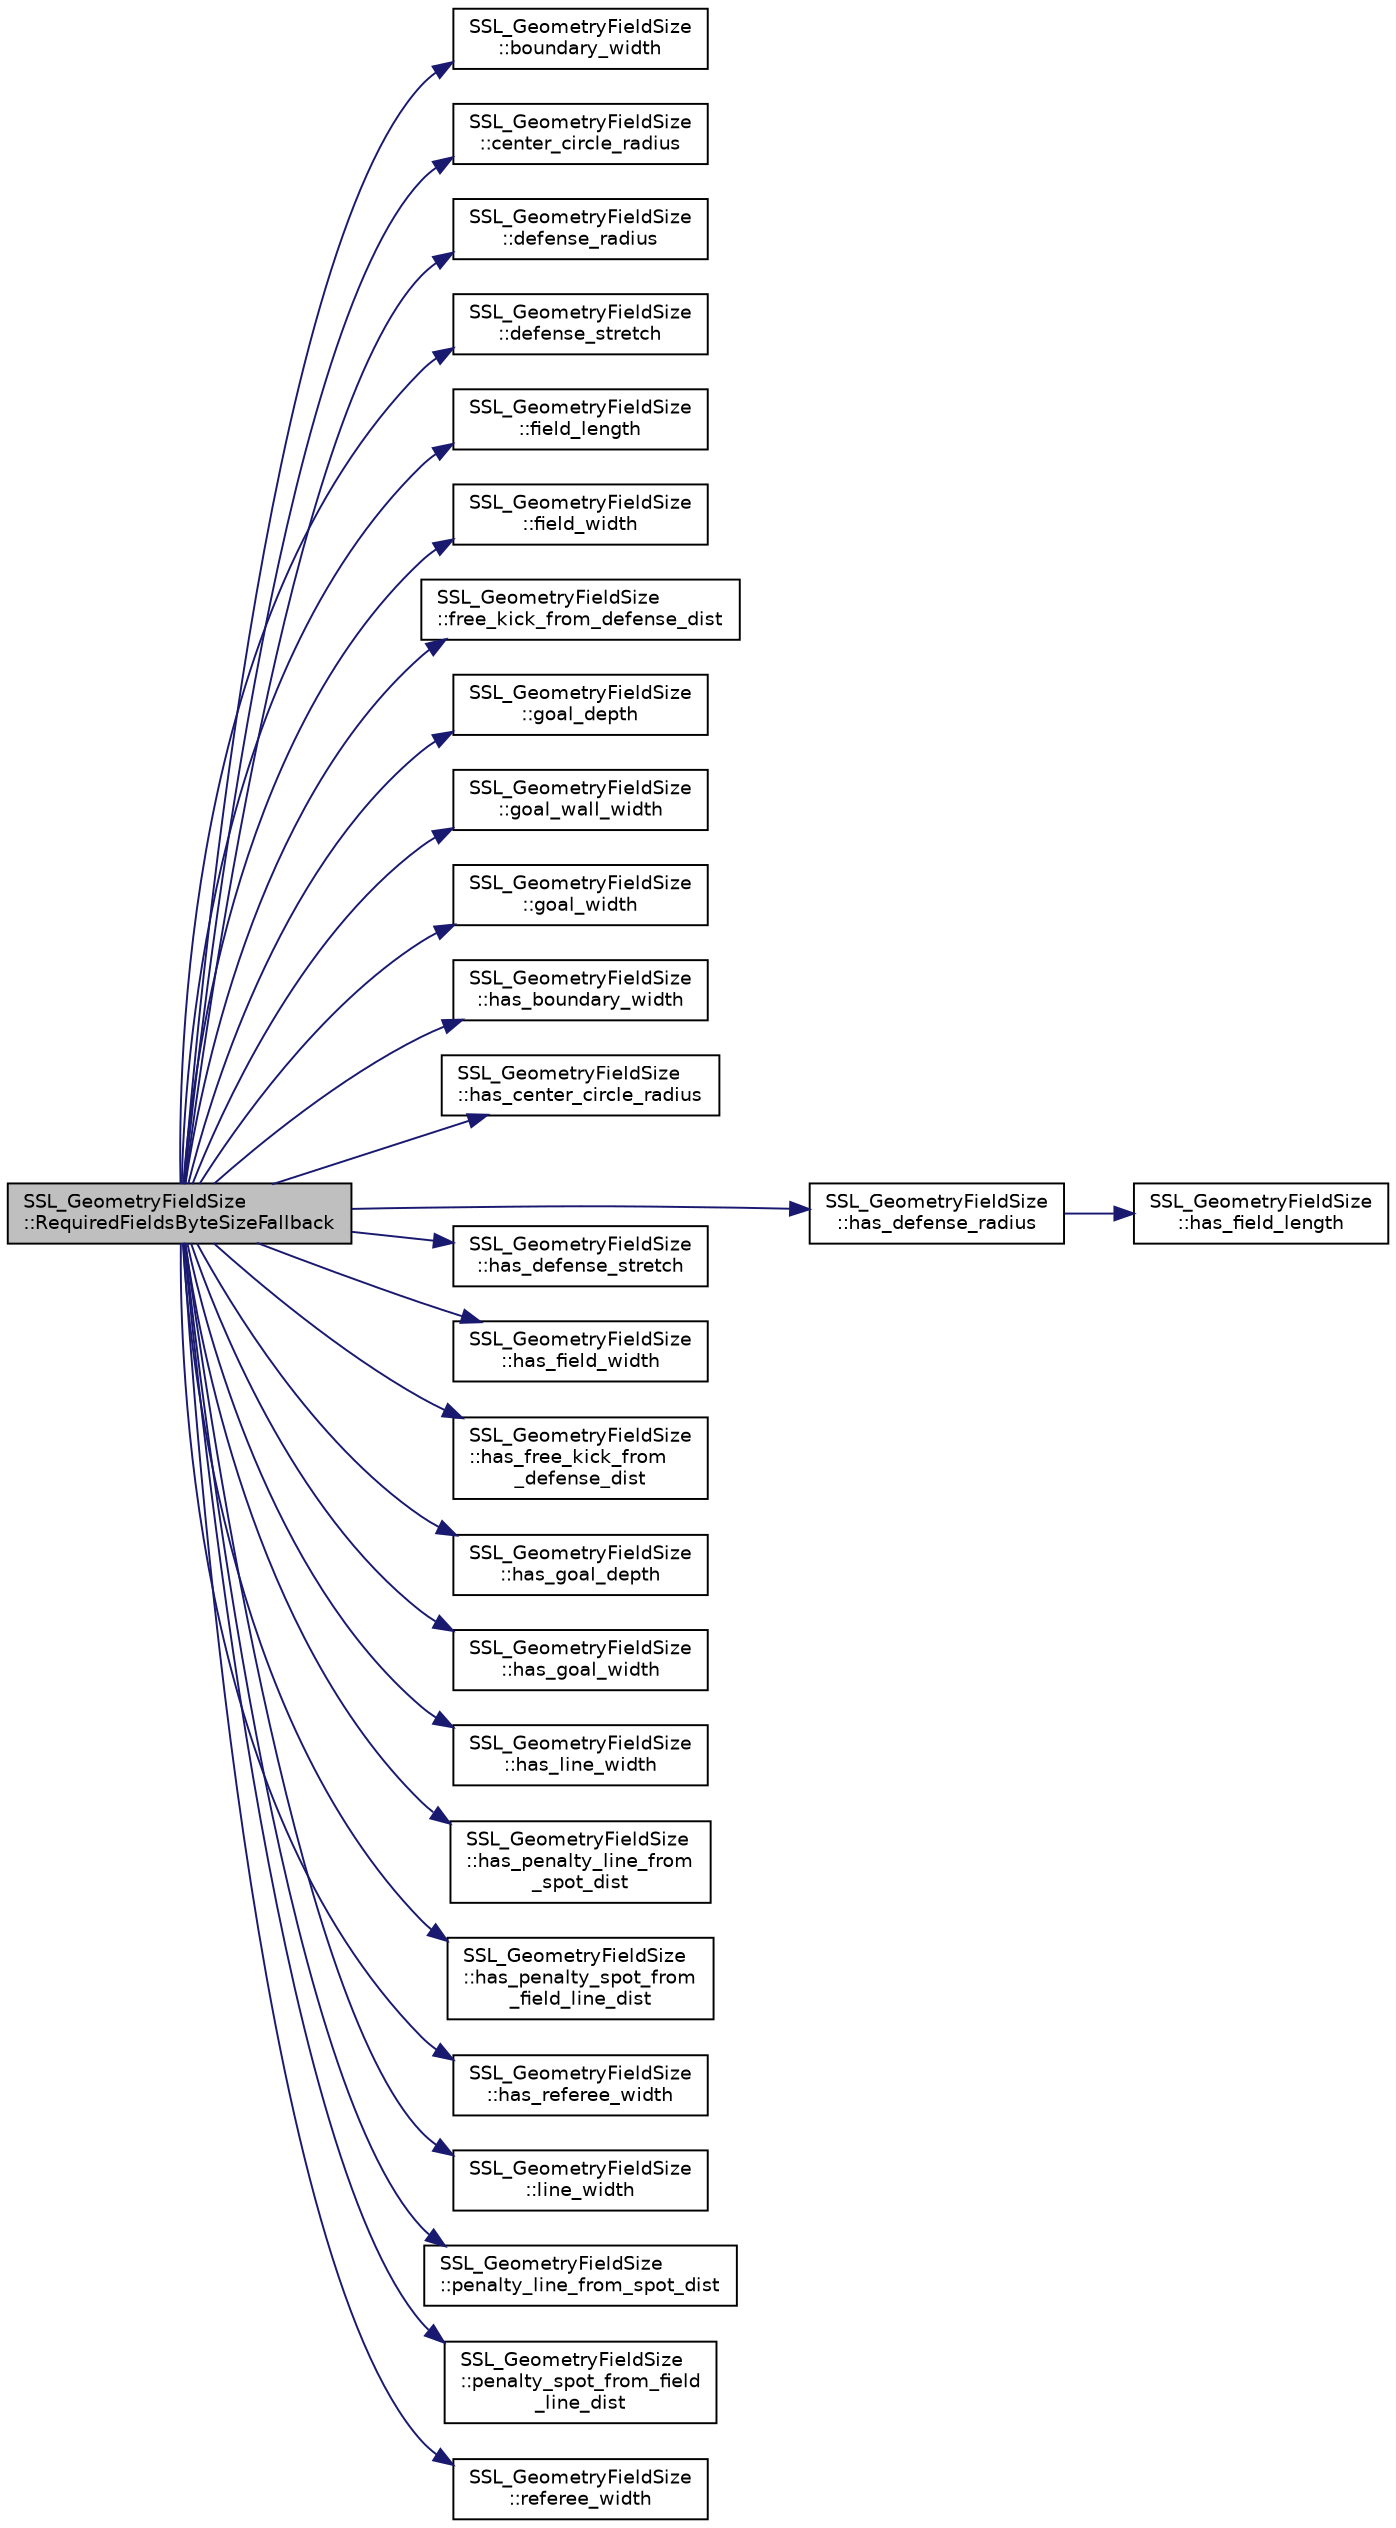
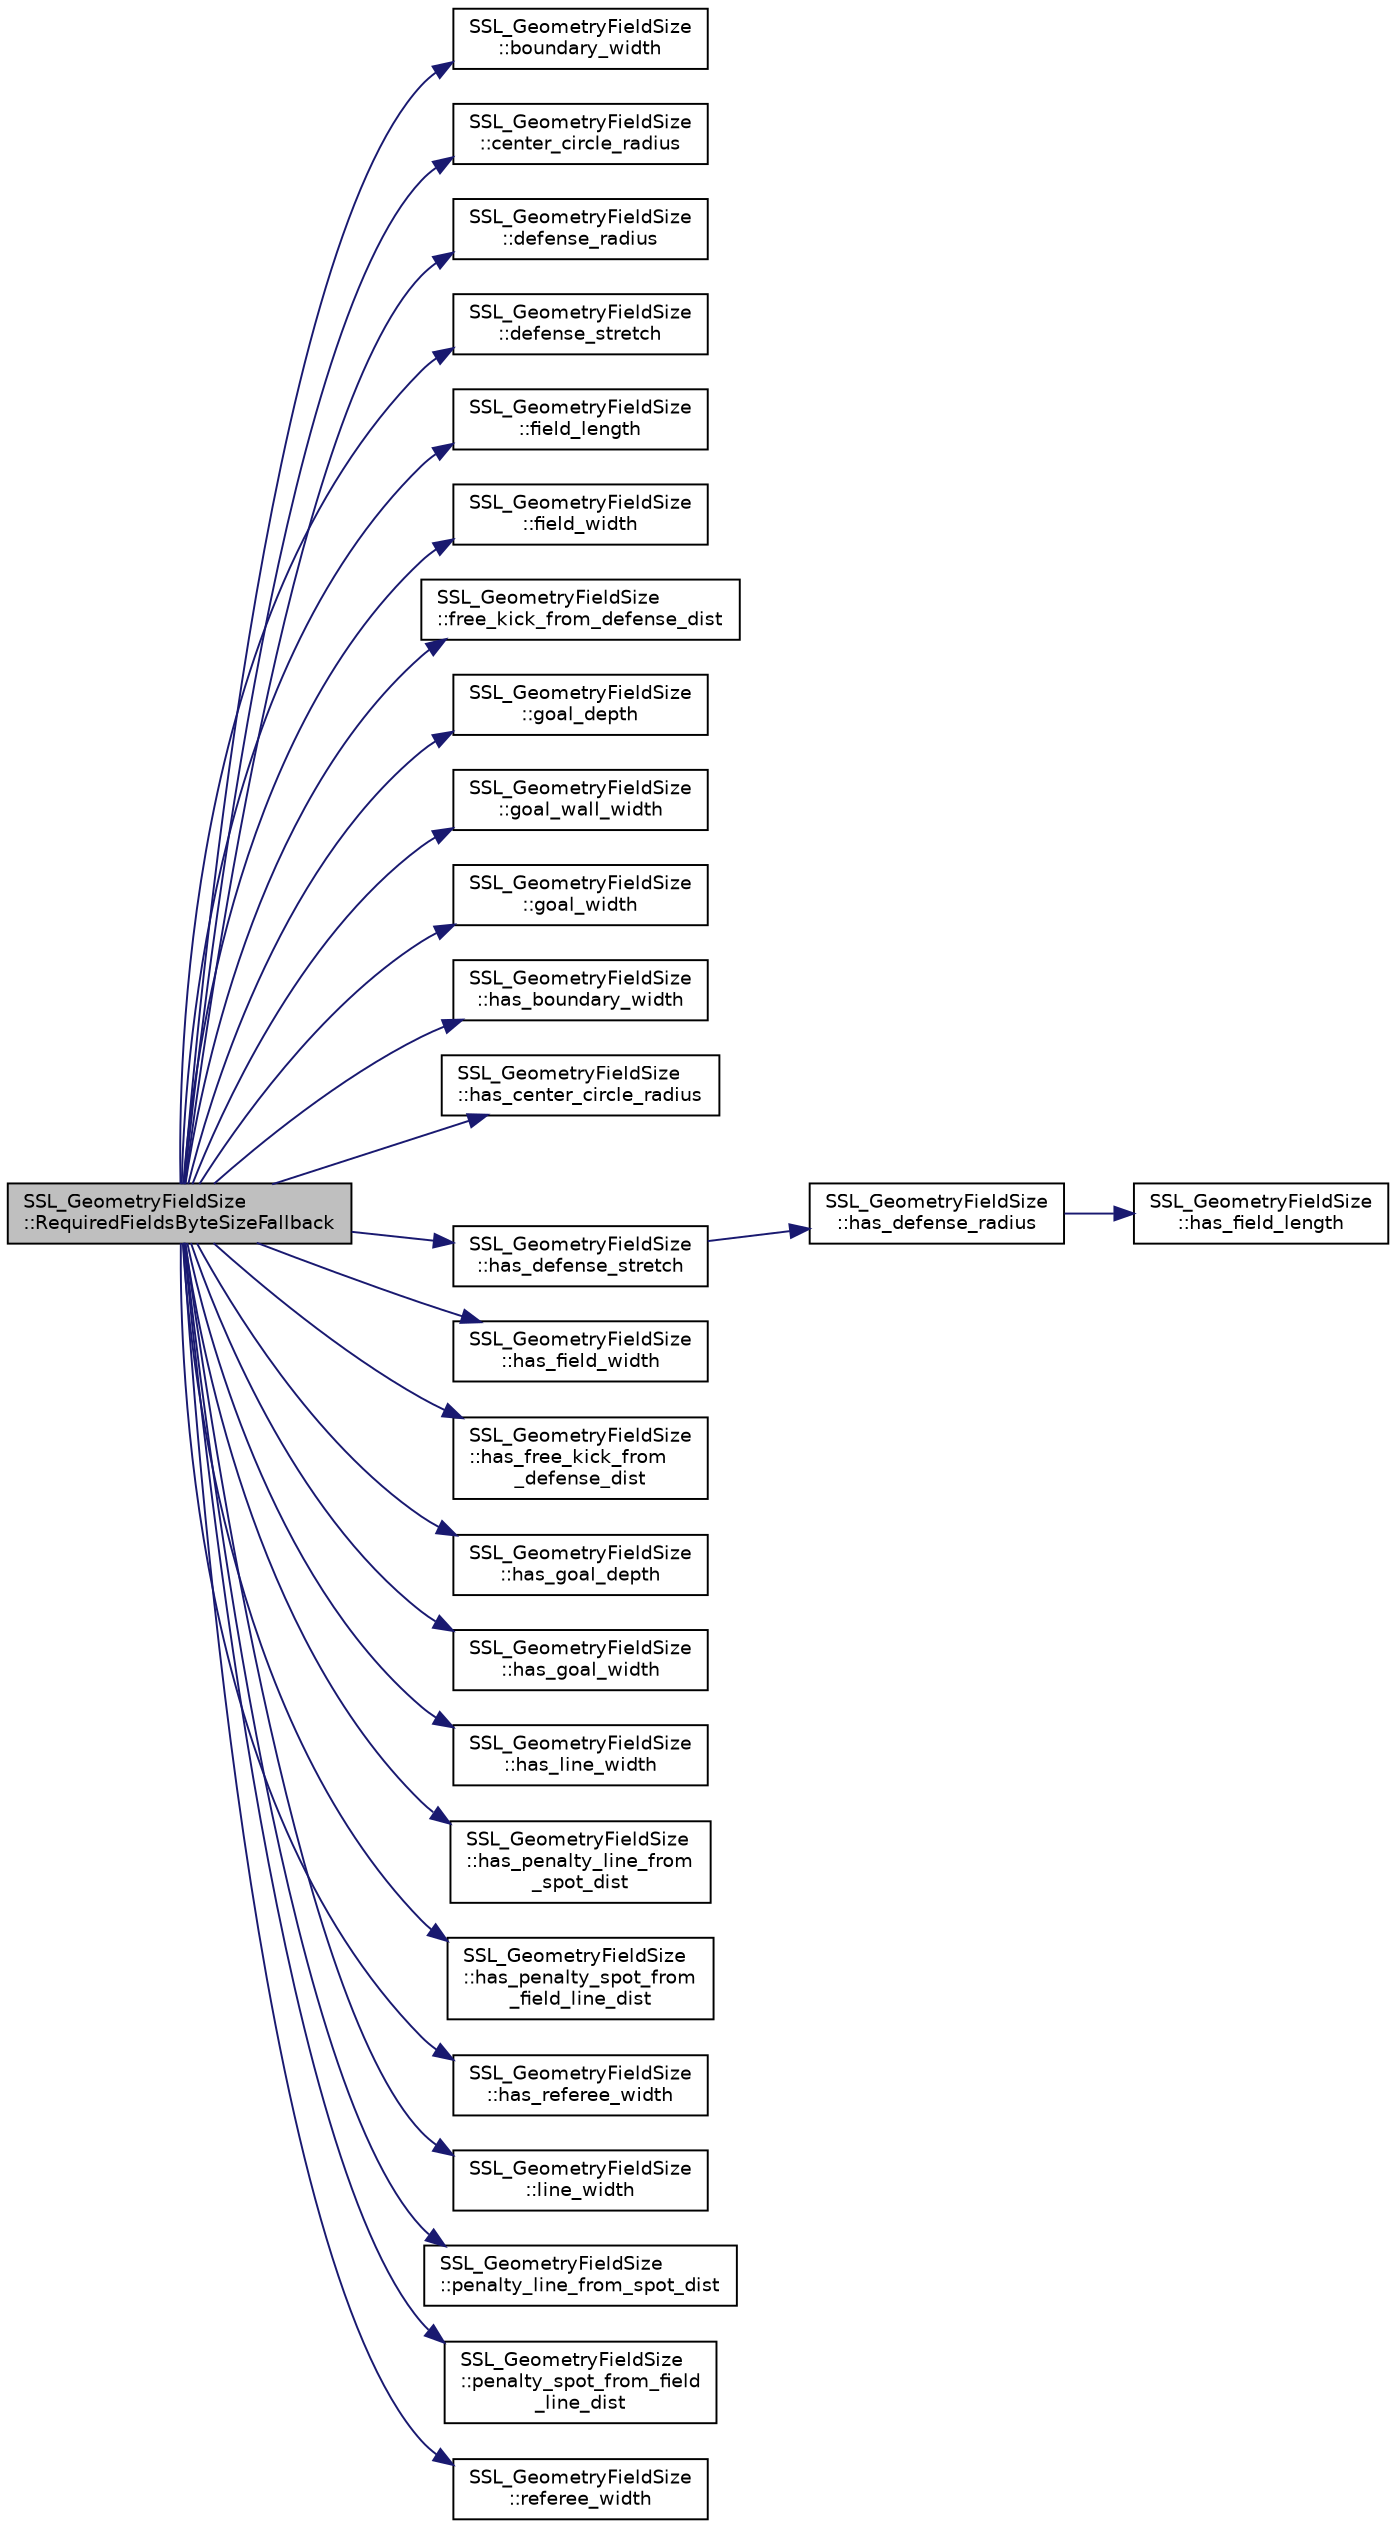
(571, 1206) -> (749, 1236)
